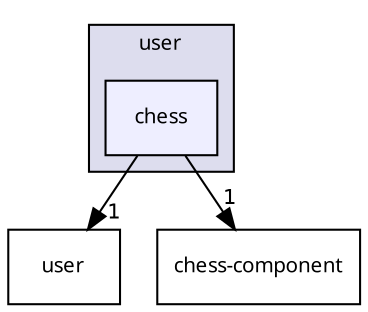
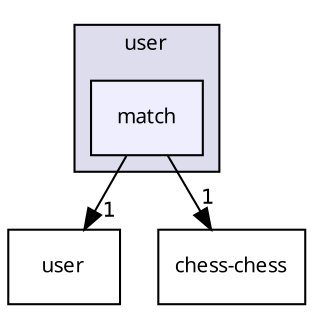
(161, 118) -> (147, 118)
(259, 267) -> (232, 267)
